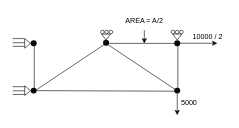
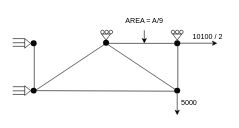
(144, 21) -> (144, 21)
(208, 37) -> (208, 37)
